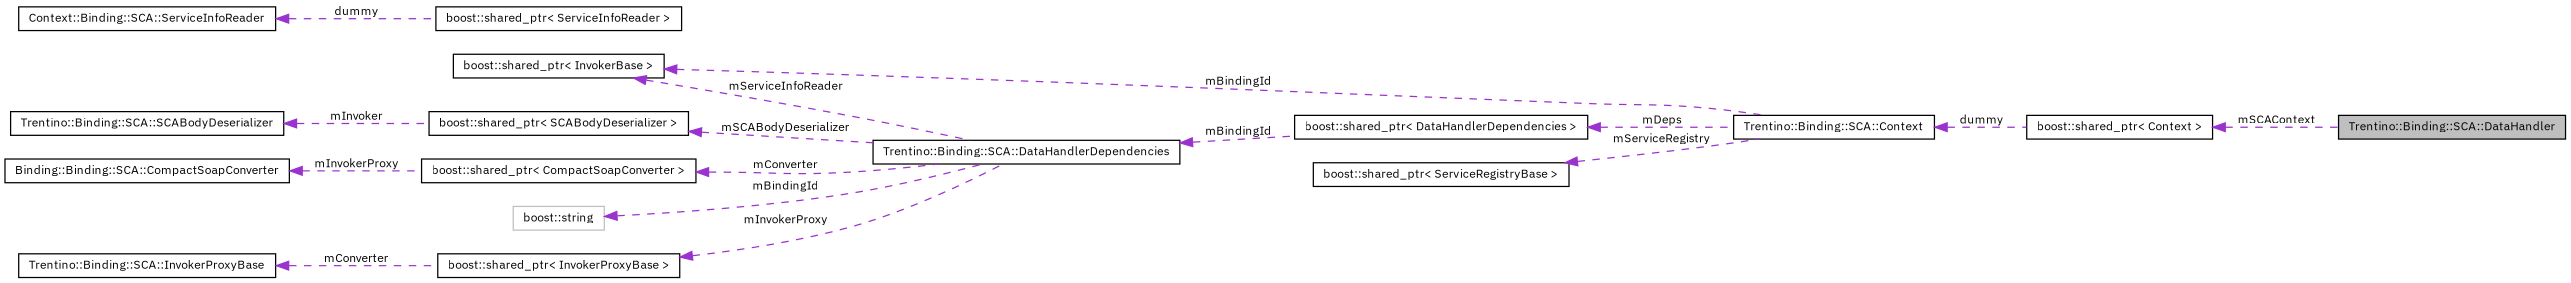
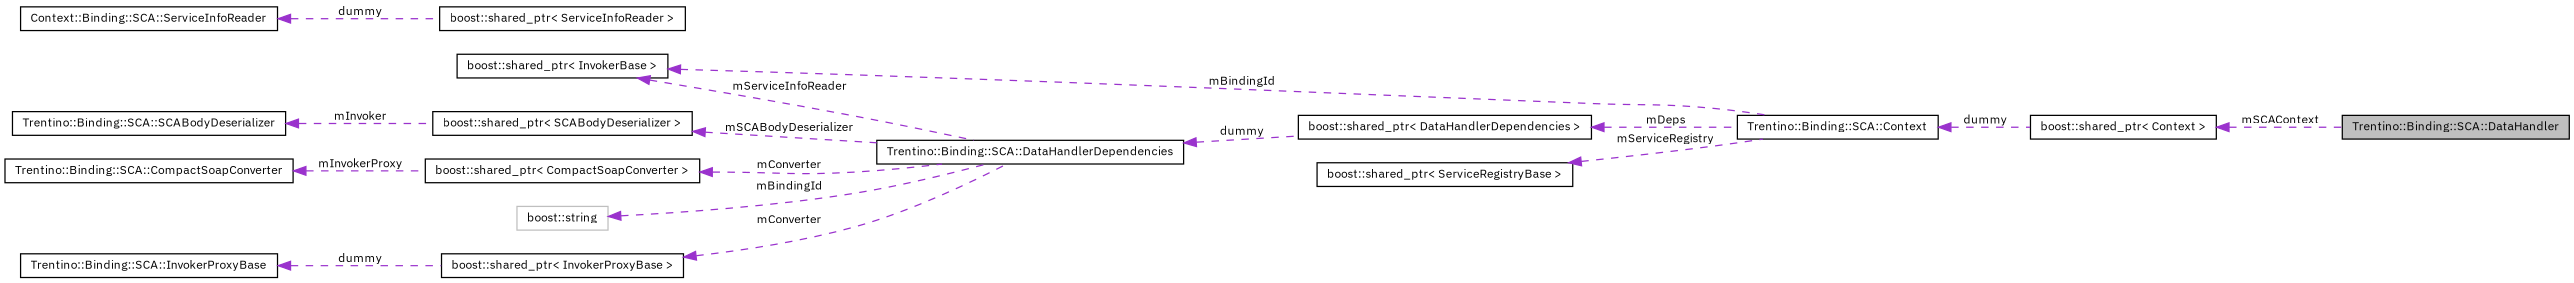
(1237, 132) -> (1241, 132)
(147, 171) -> (149, 171)
(785, 220) -> (788, 220)
(355, 259) -> (359, 259)
